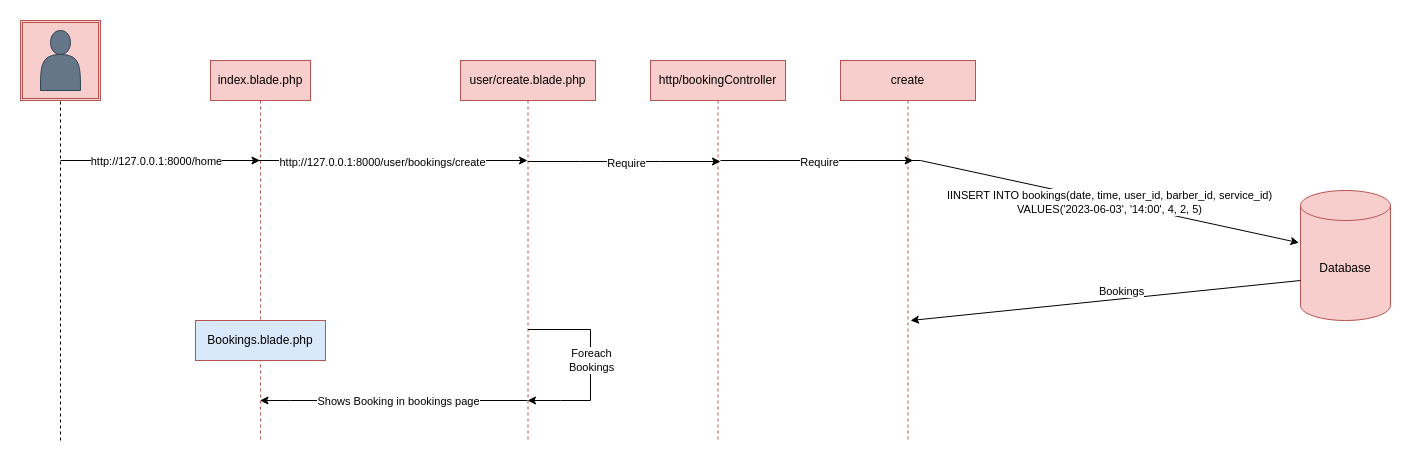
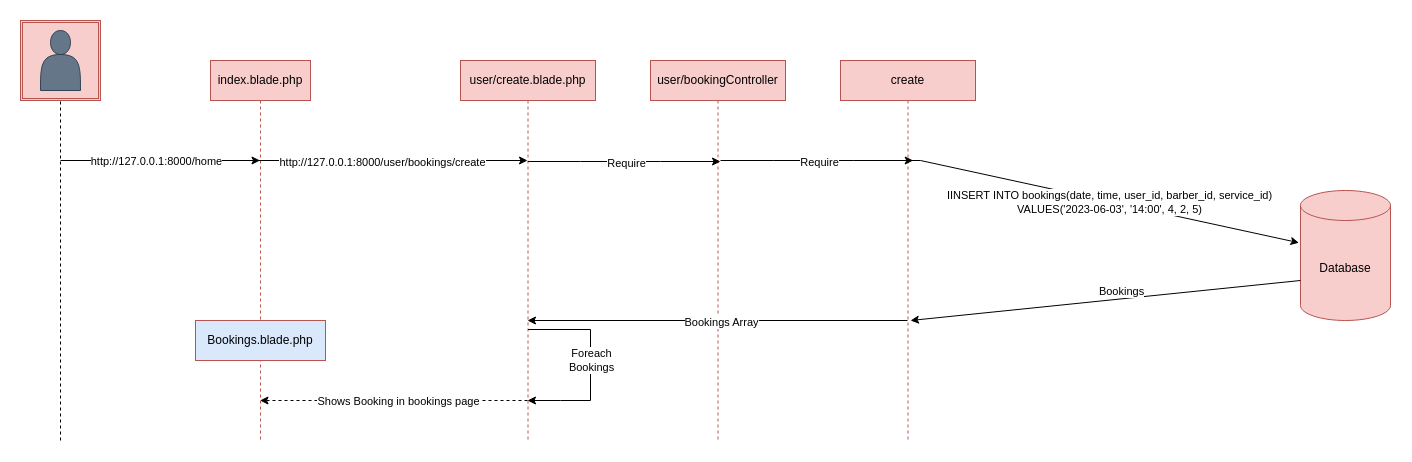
(718, 81) -> (718, 81)
none -> (720, 321)
(503, 401) -> (503, 401)
